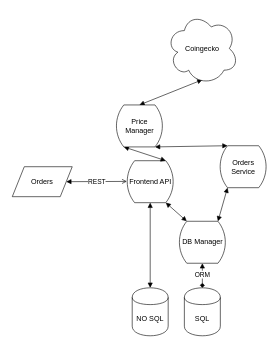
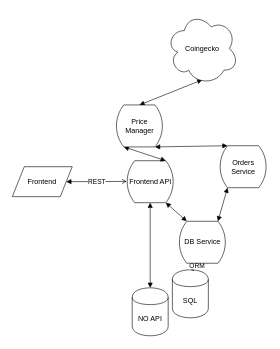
(42, 182) -> (42, 182)
(203, 242) -> (203, 242)
(203, 312) -> (191, 294)
(150, 319) -> (150, 319)
